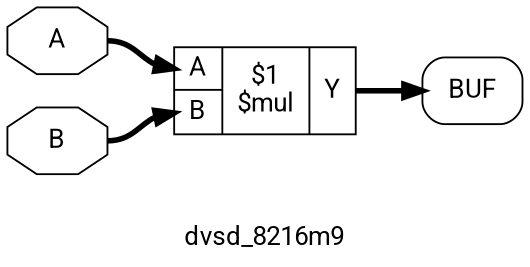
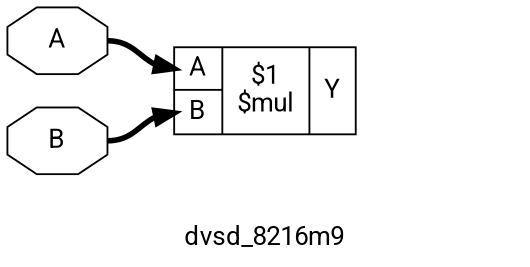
(472, 91) -> none
